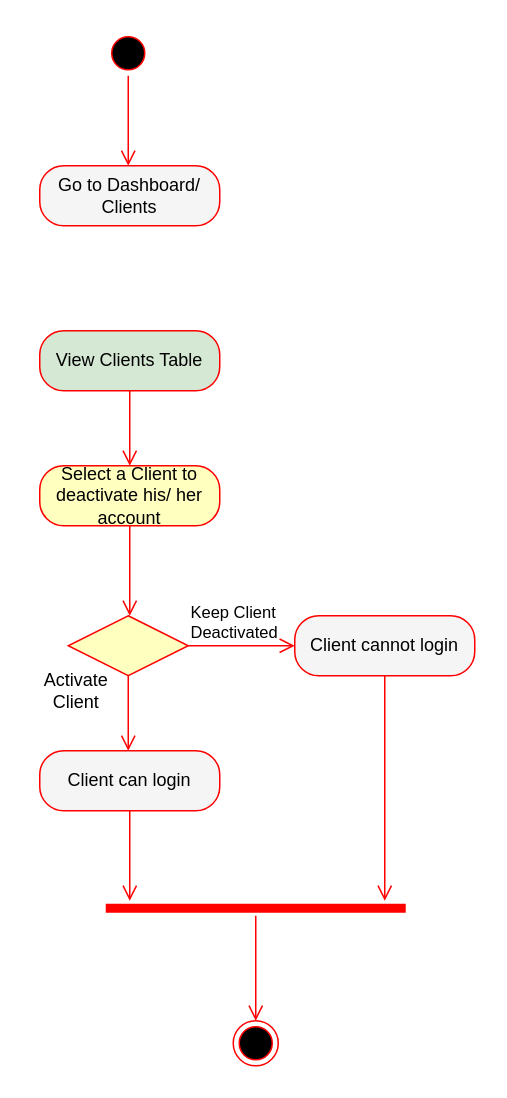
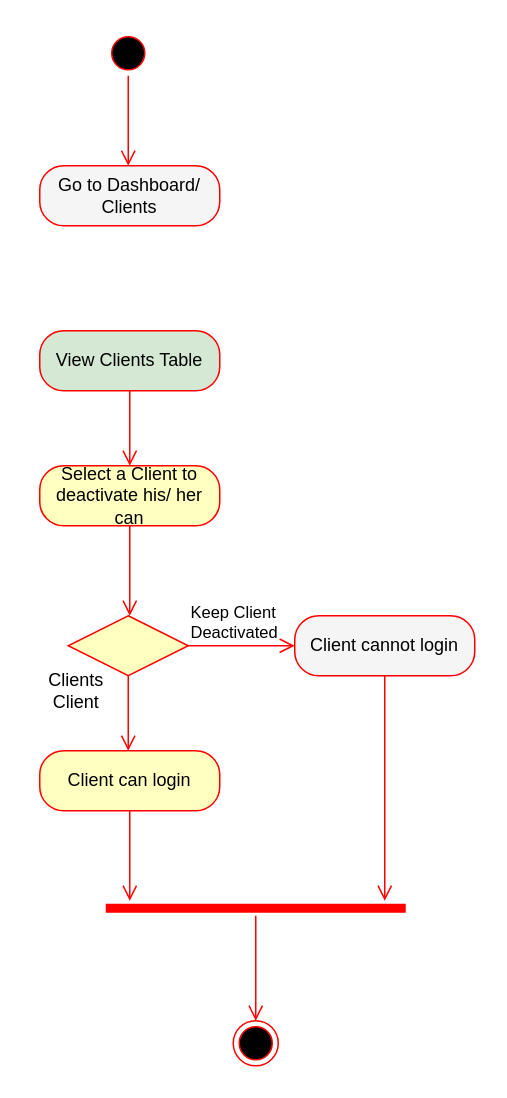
(130, 496) -> (130, 496)
(77, 691) -> (77, 691)
(130, 781) -> (130, 781)
